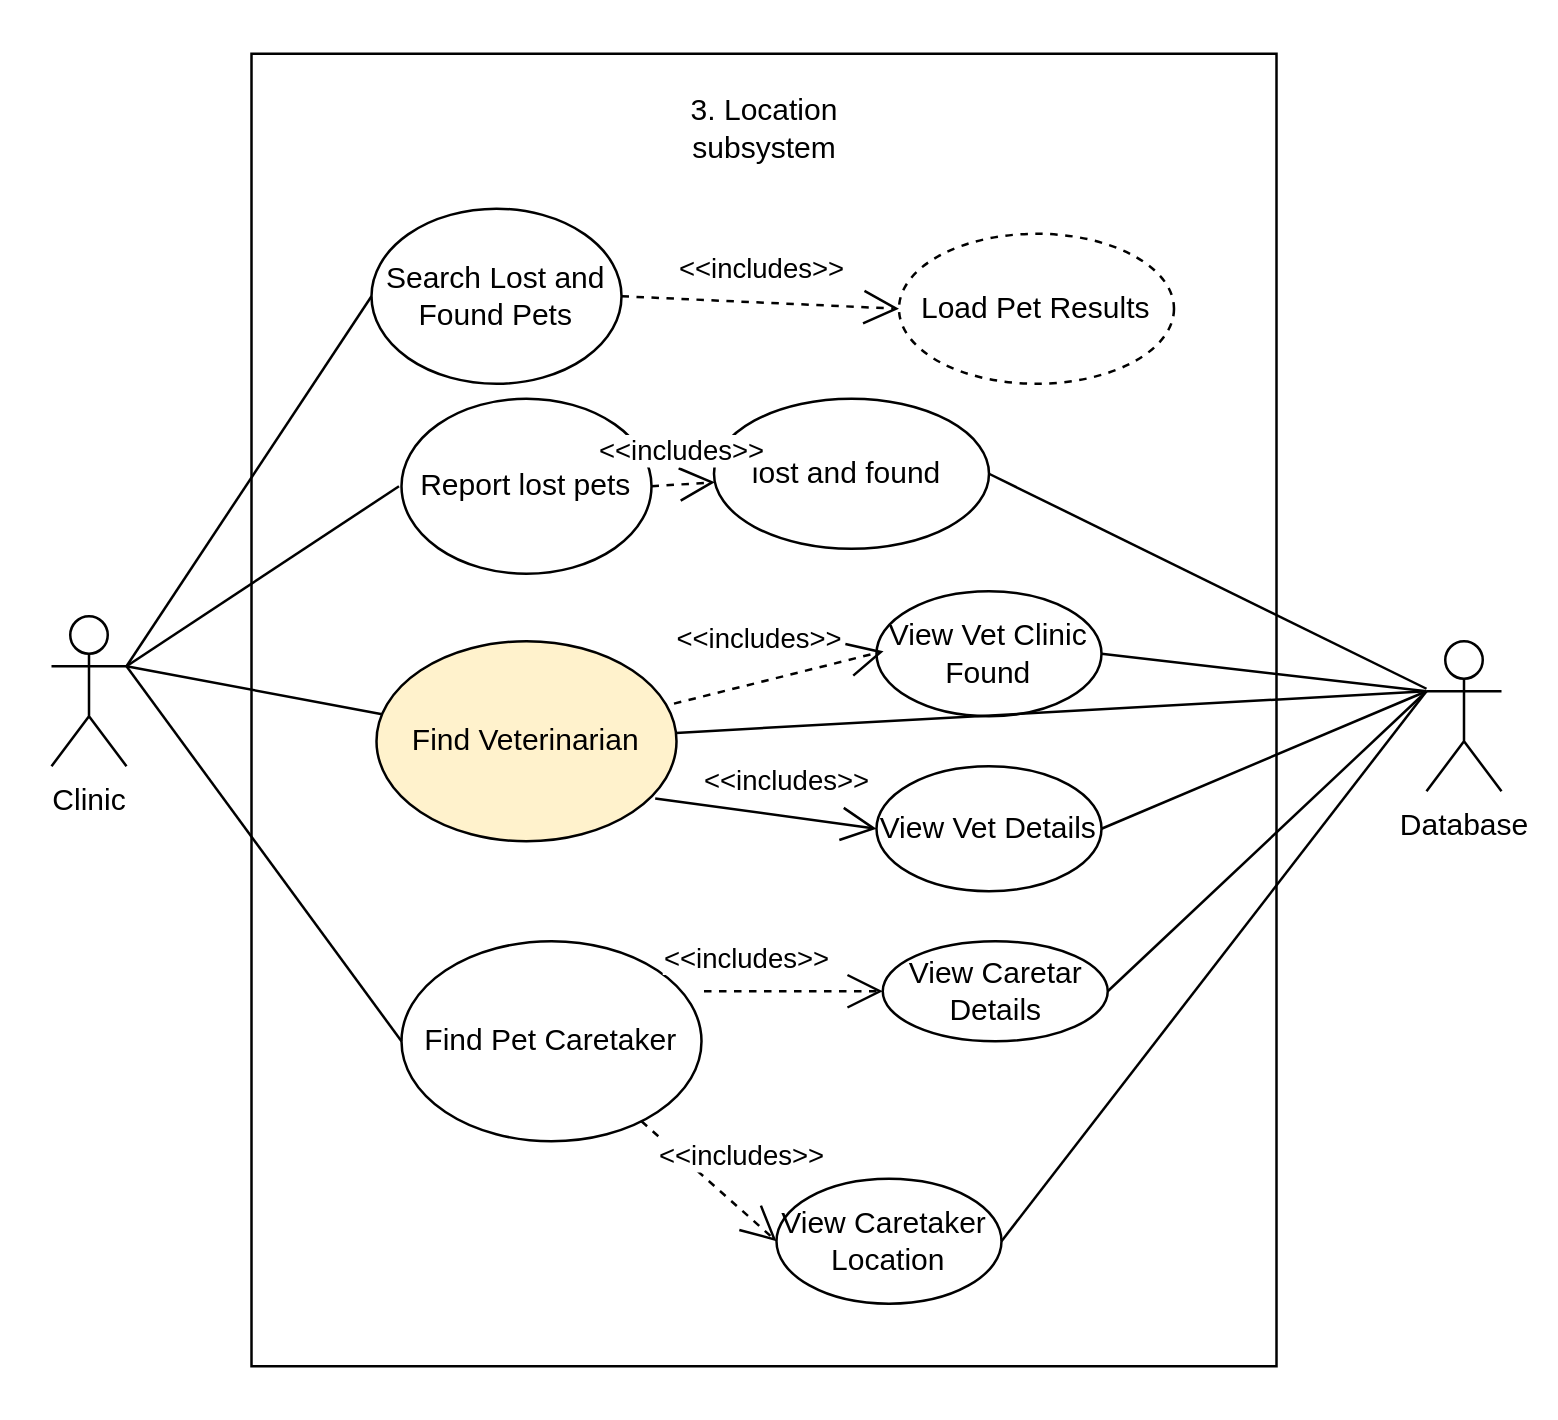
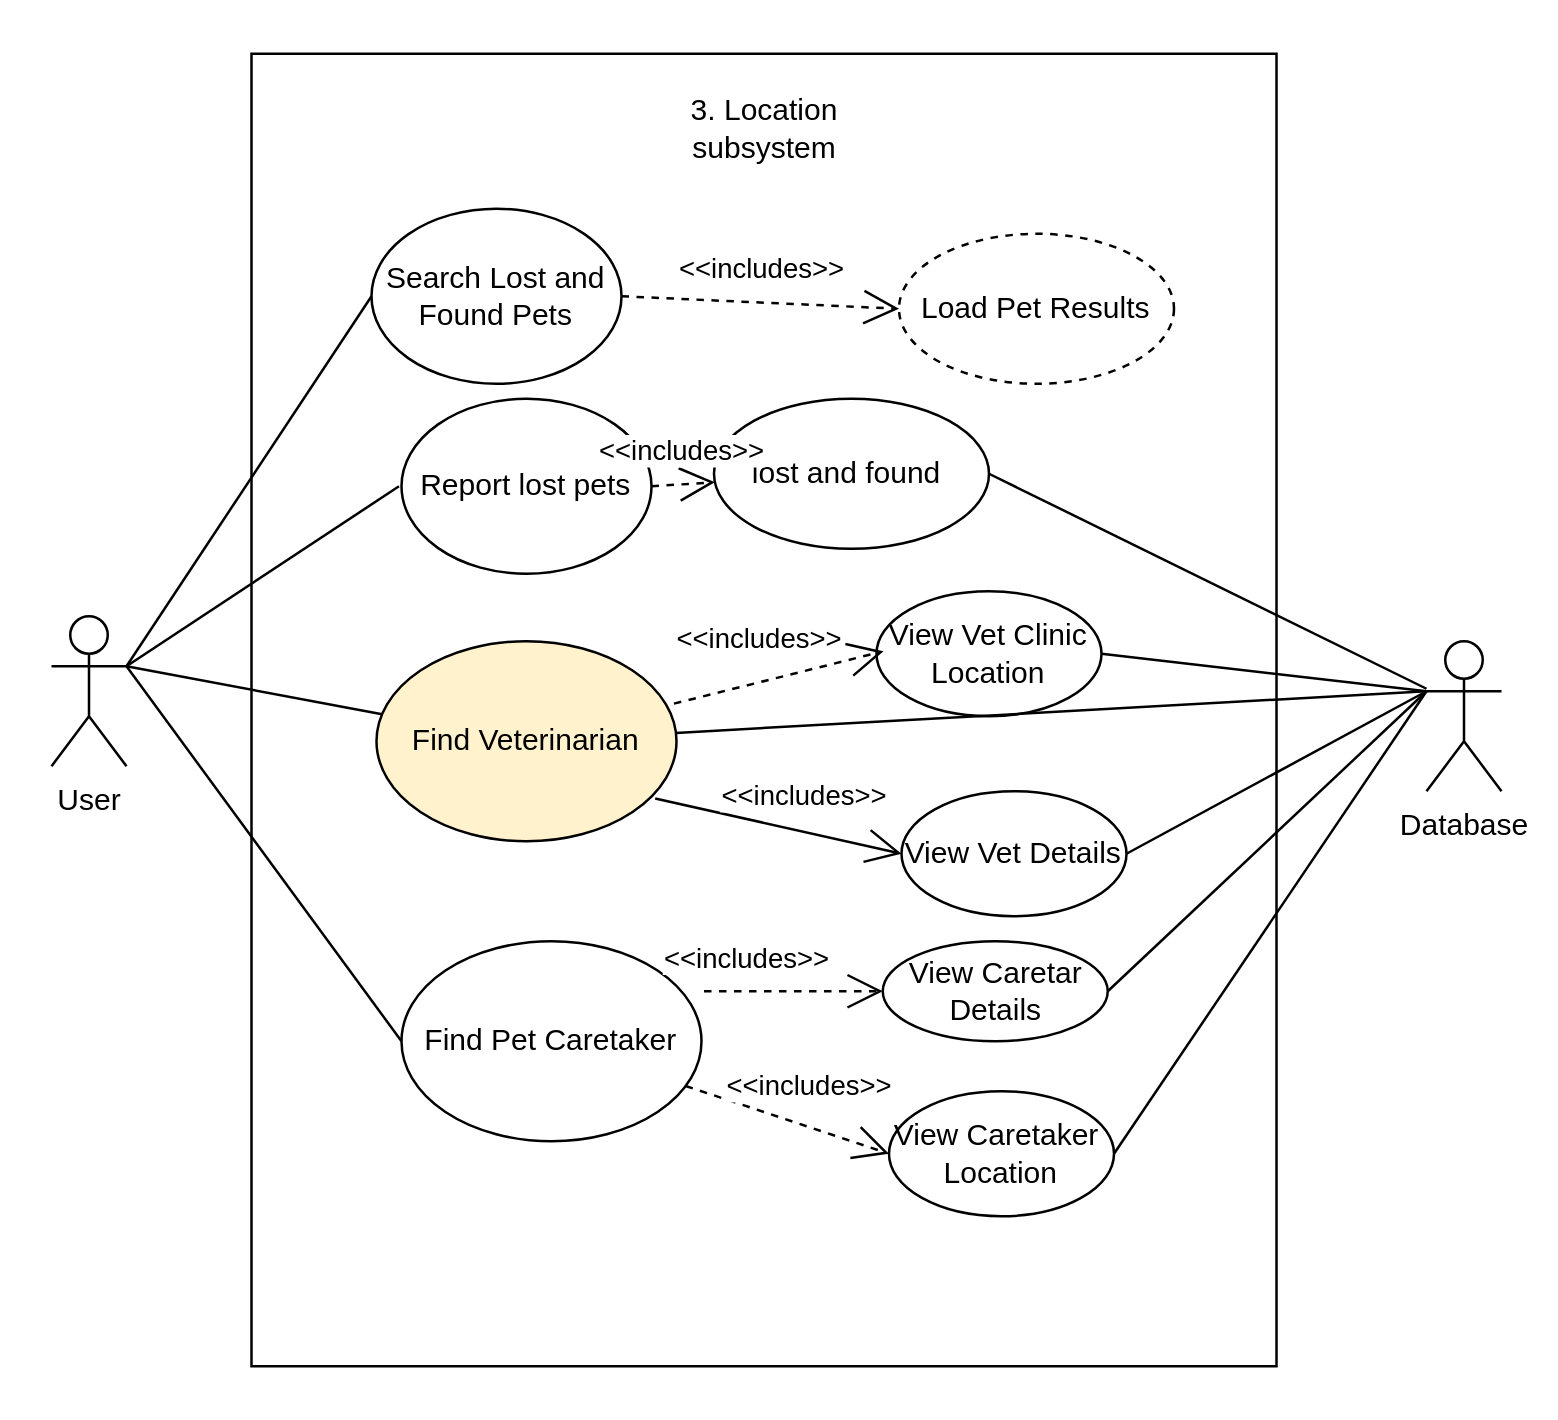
(989, 654) -> (989, 654)
(90, 802) -> (90, 802)
(989, 829) -> (1014, 854)
(889, 1241) -> (1001, 1154)
